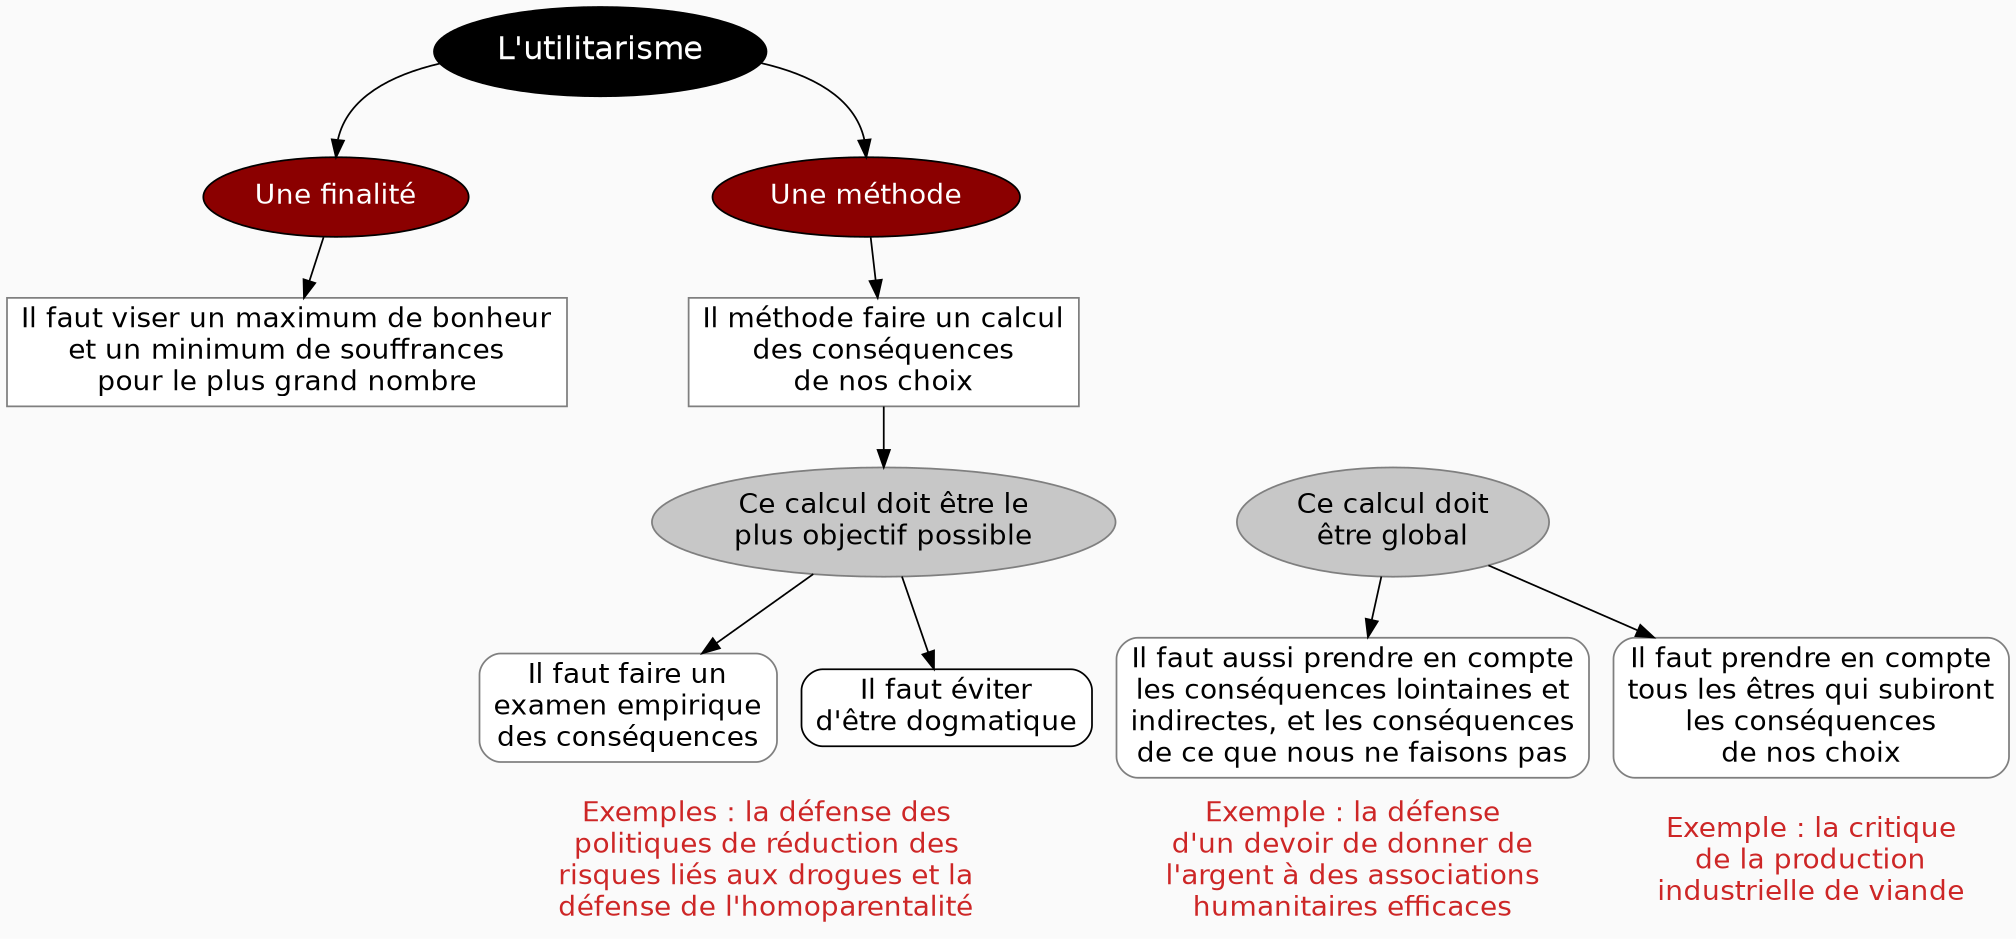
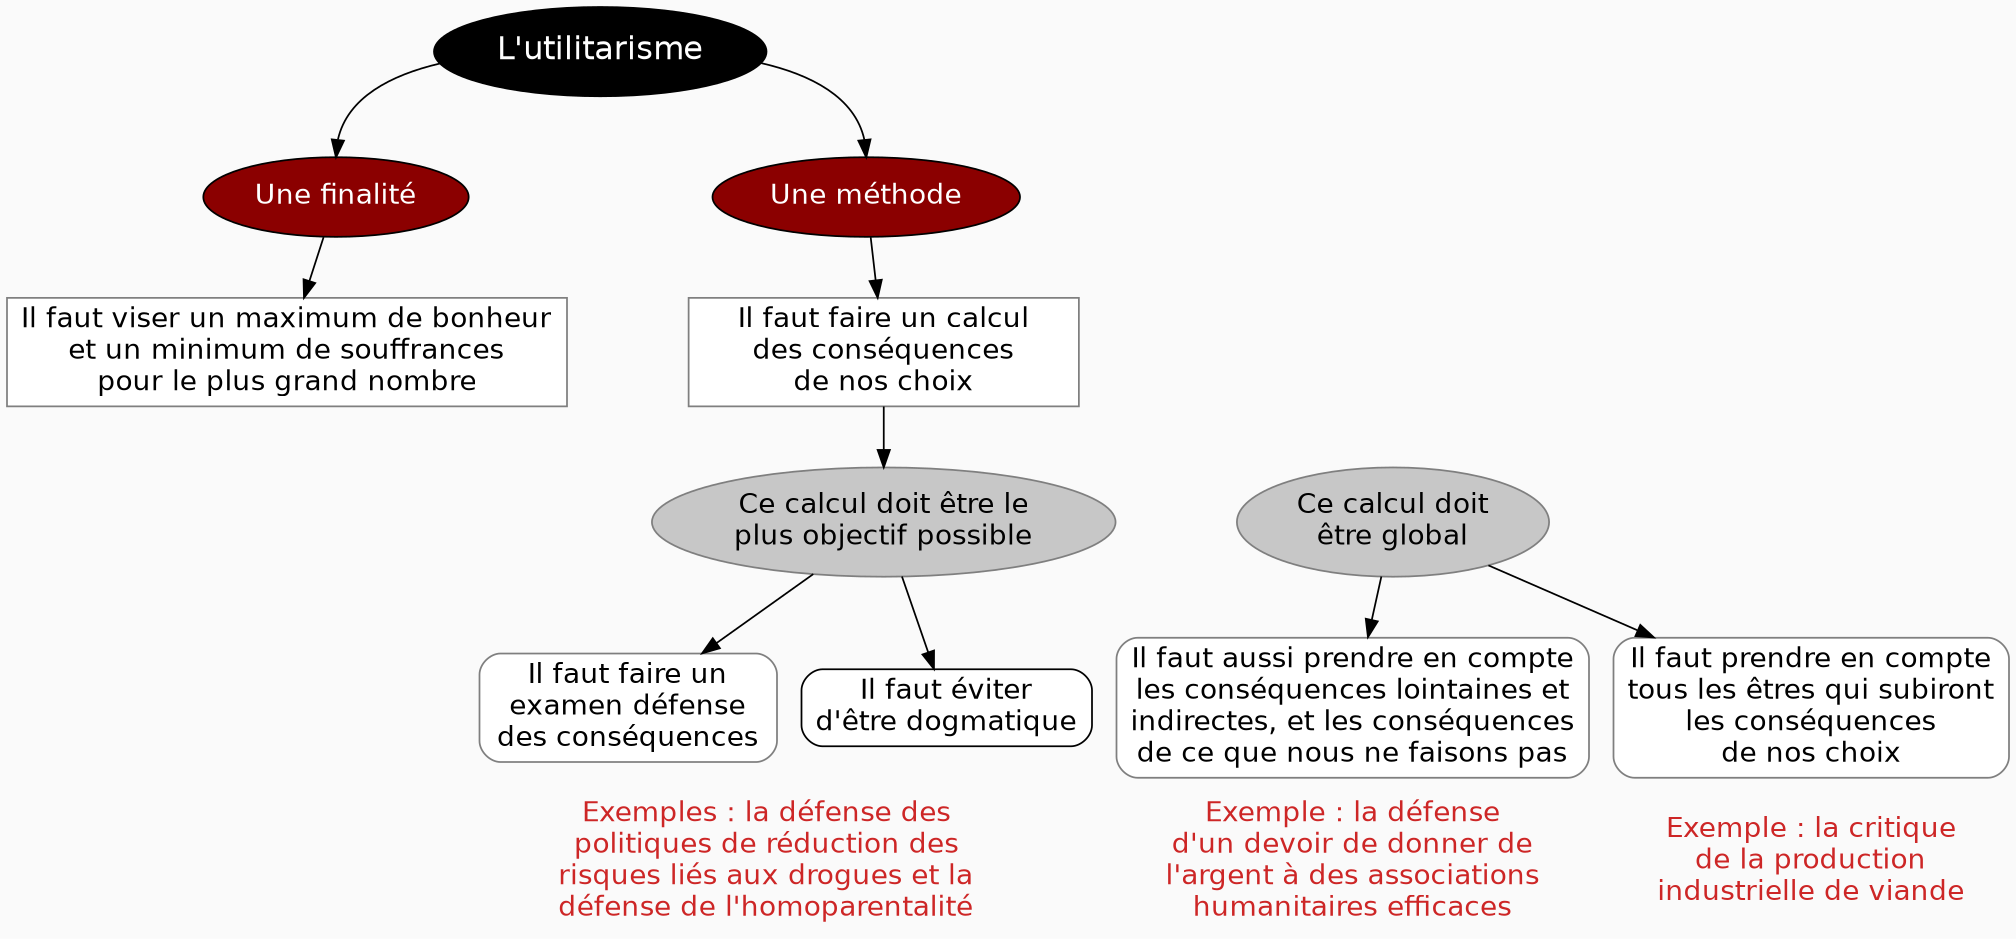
(884, 352) -> (884, 352)
(628, 708) -> (628, 708)
